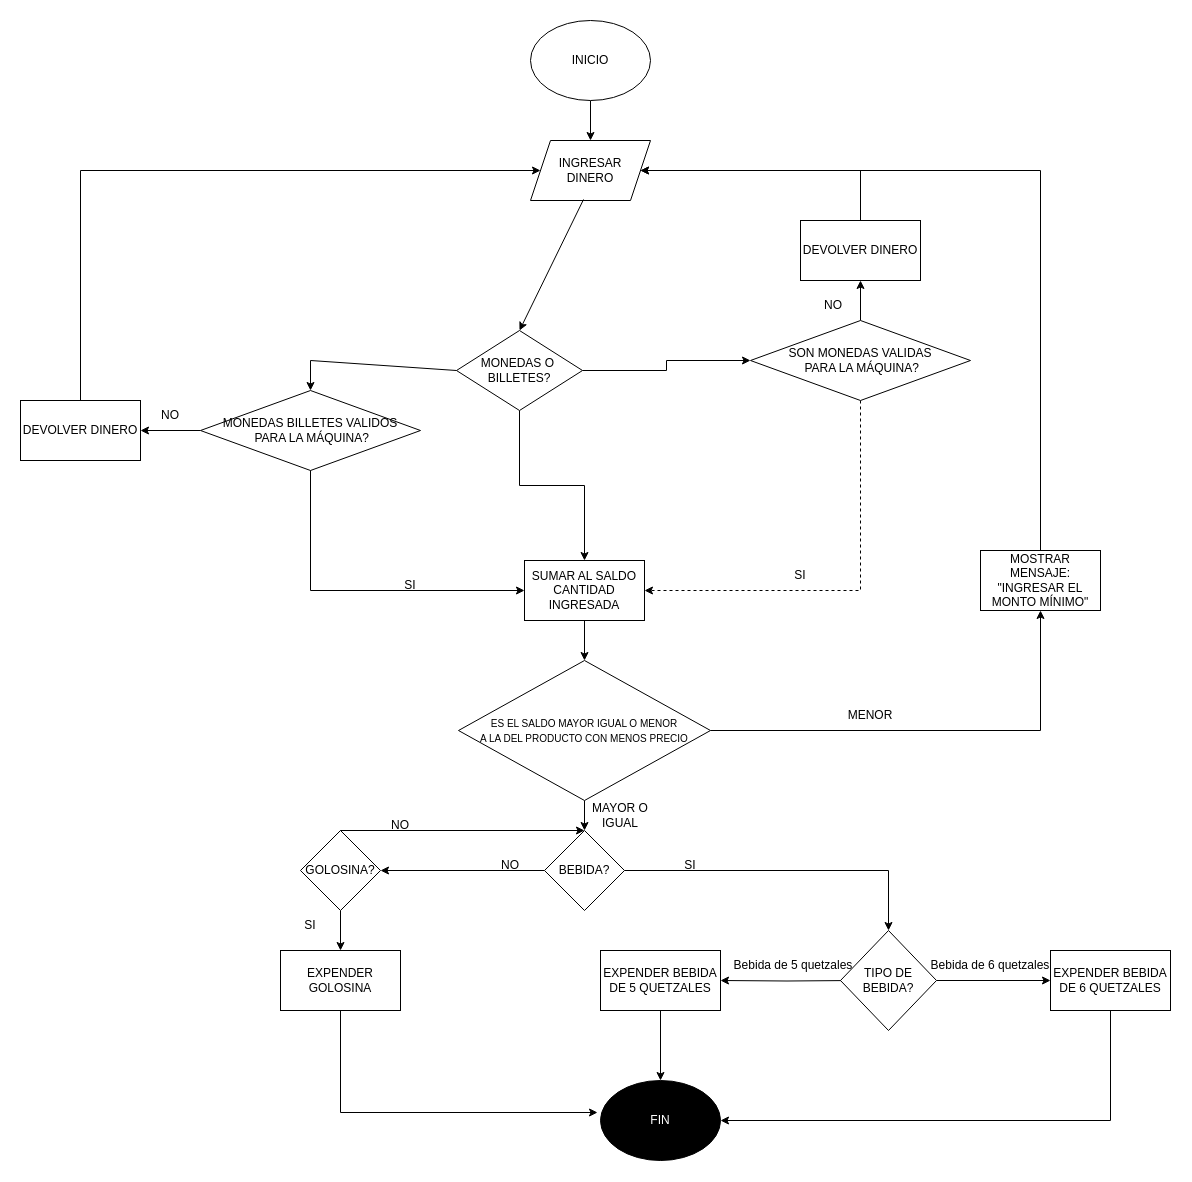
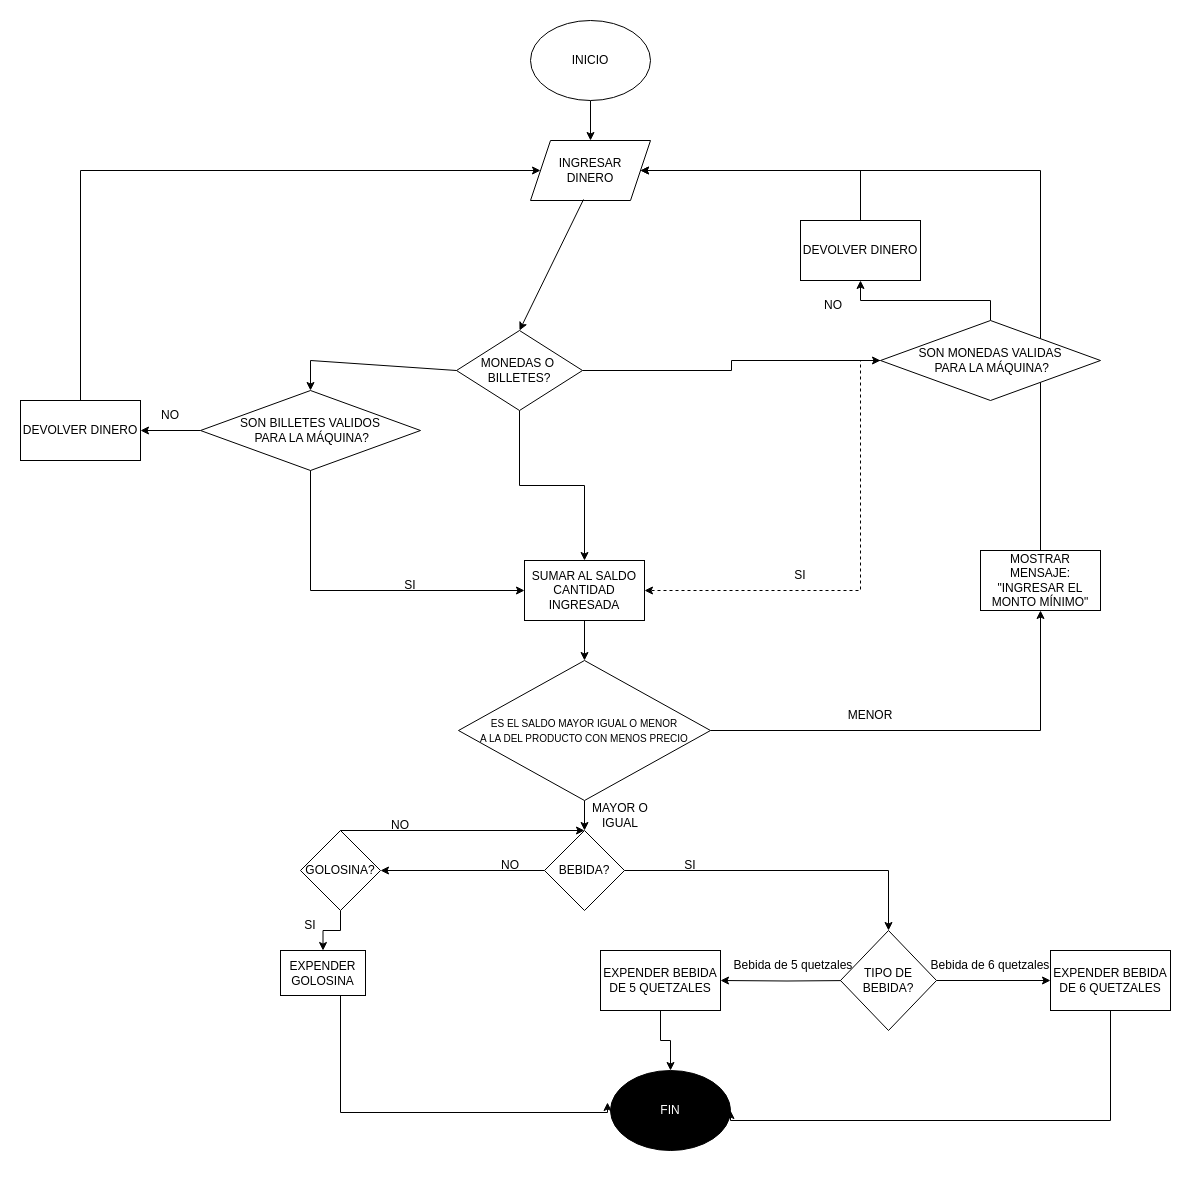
(861, 361) -> (991, 361)
(311, 431) -> (311, 431)
(341, 981) -> (323, 973)
(661, 1121) -> (671, 1111)
